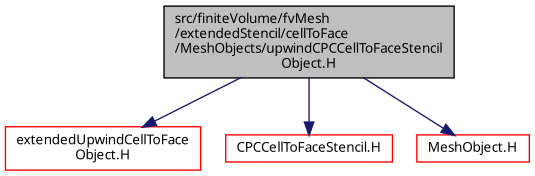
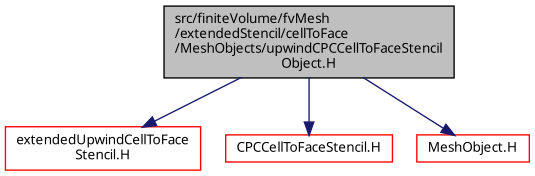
(103, 148) -> (103, 148)
